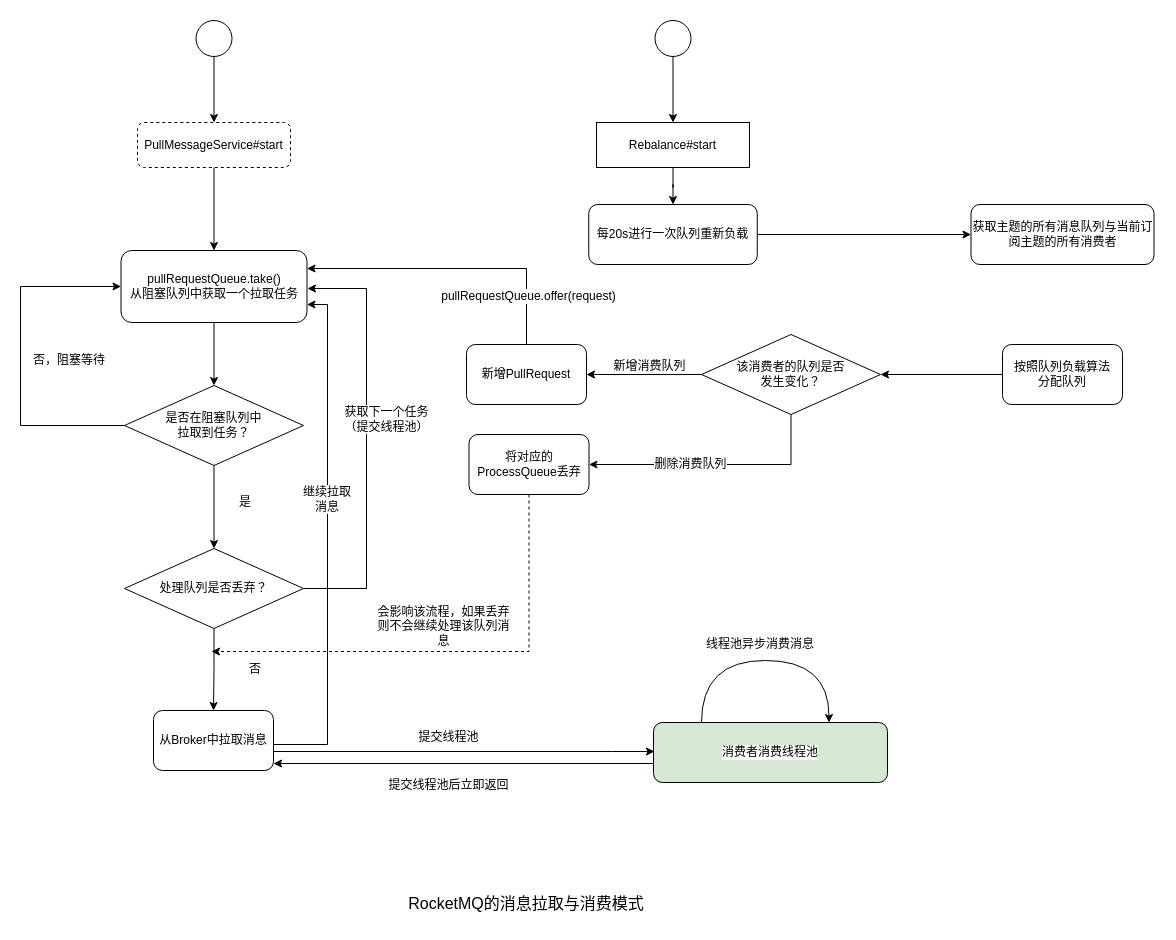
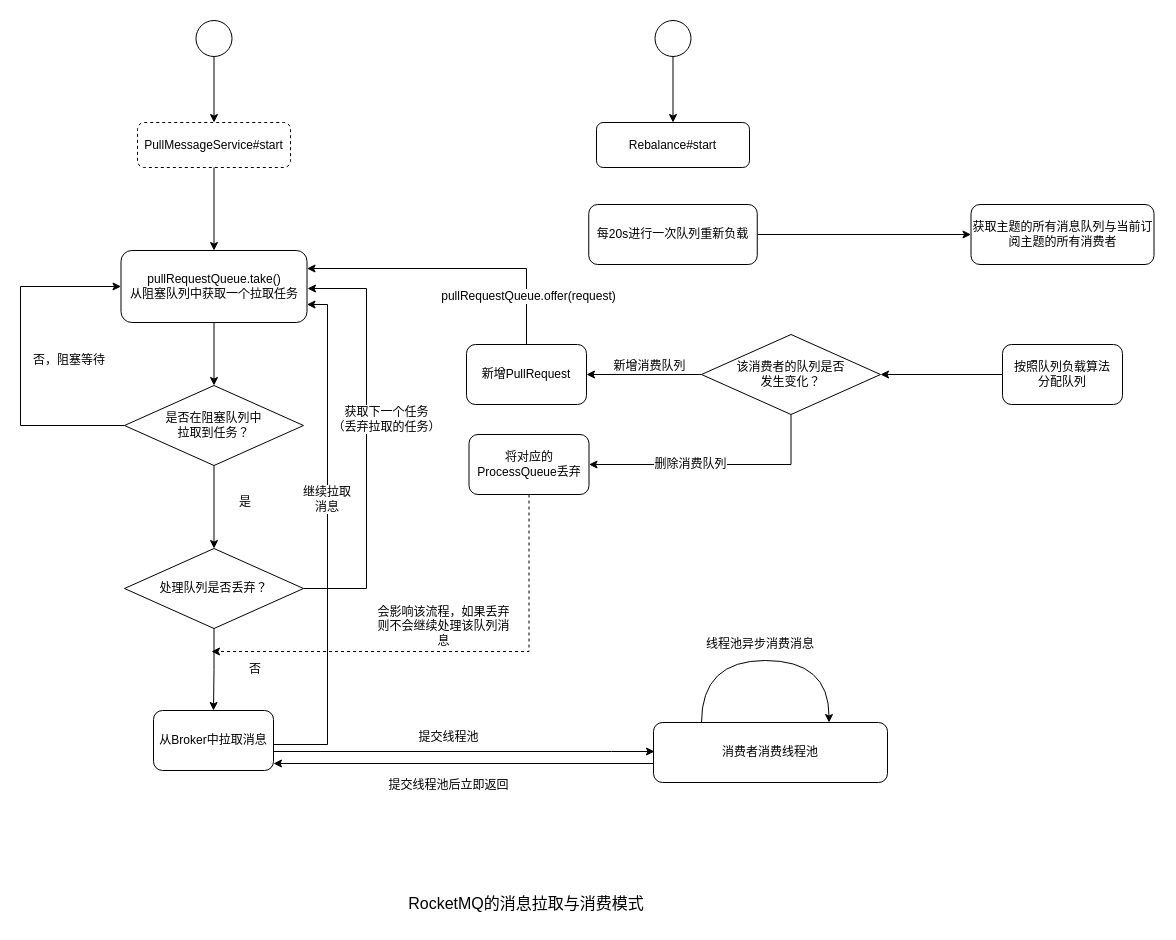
(673, 145) -> (673, 145)
(673, 186) -> none
(387, 420) -> (387, 420)
(771, 753) -> (771, 753)
